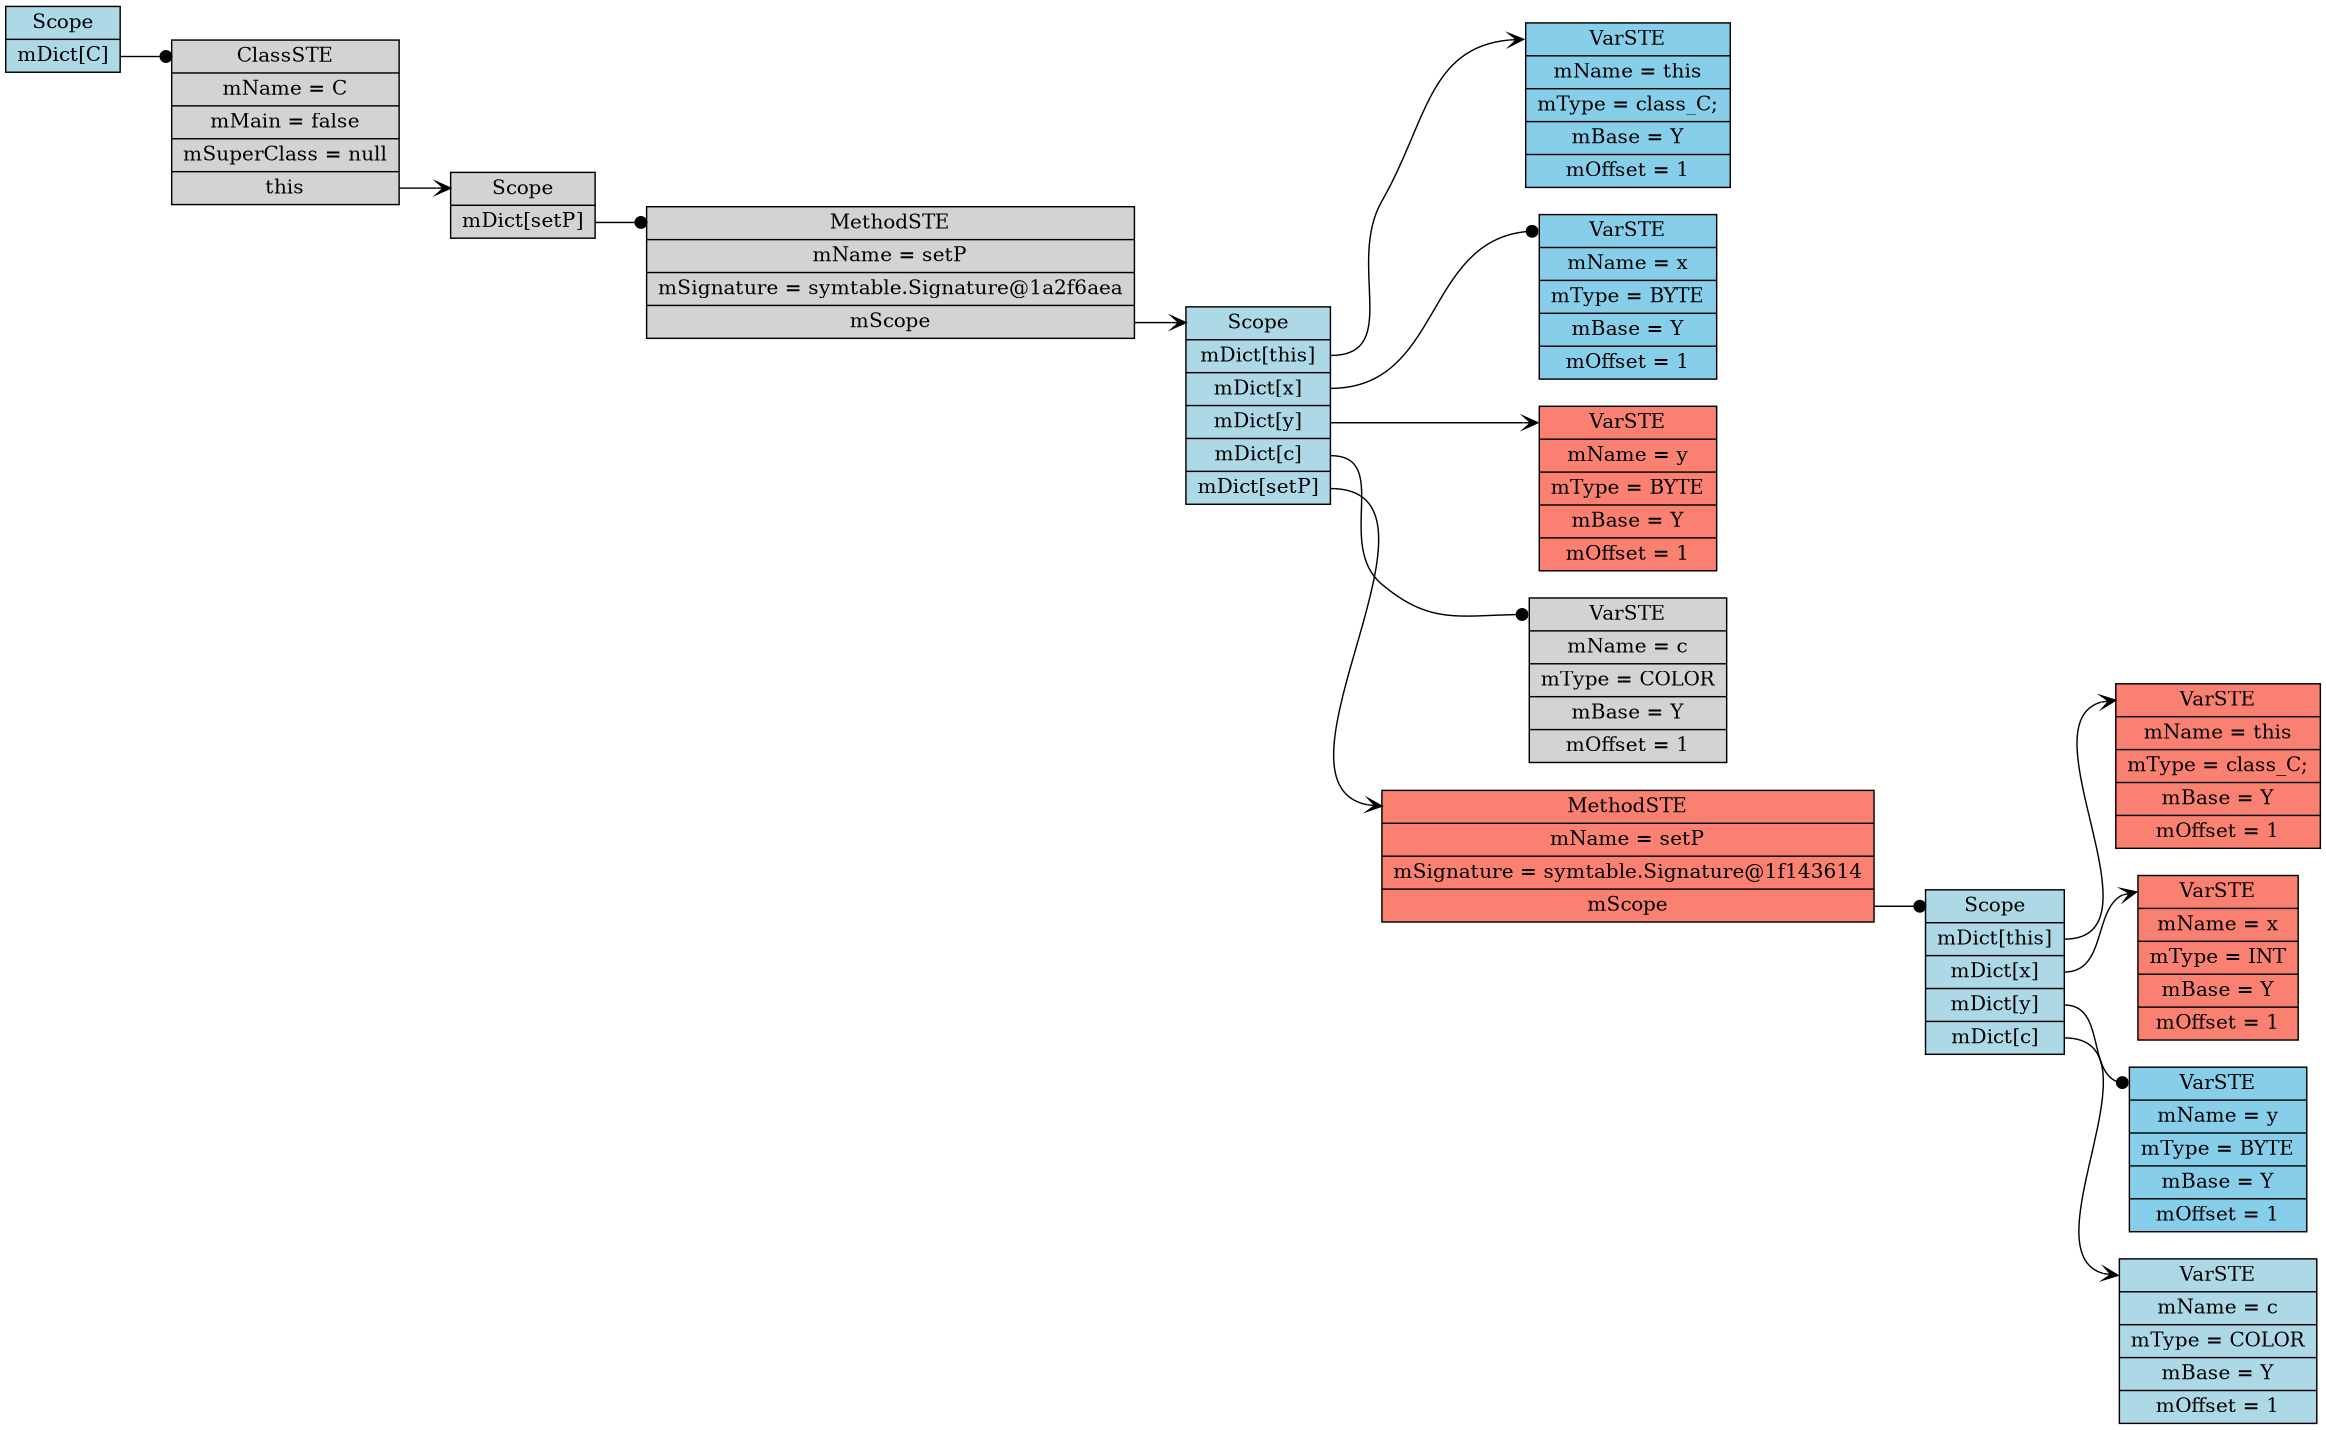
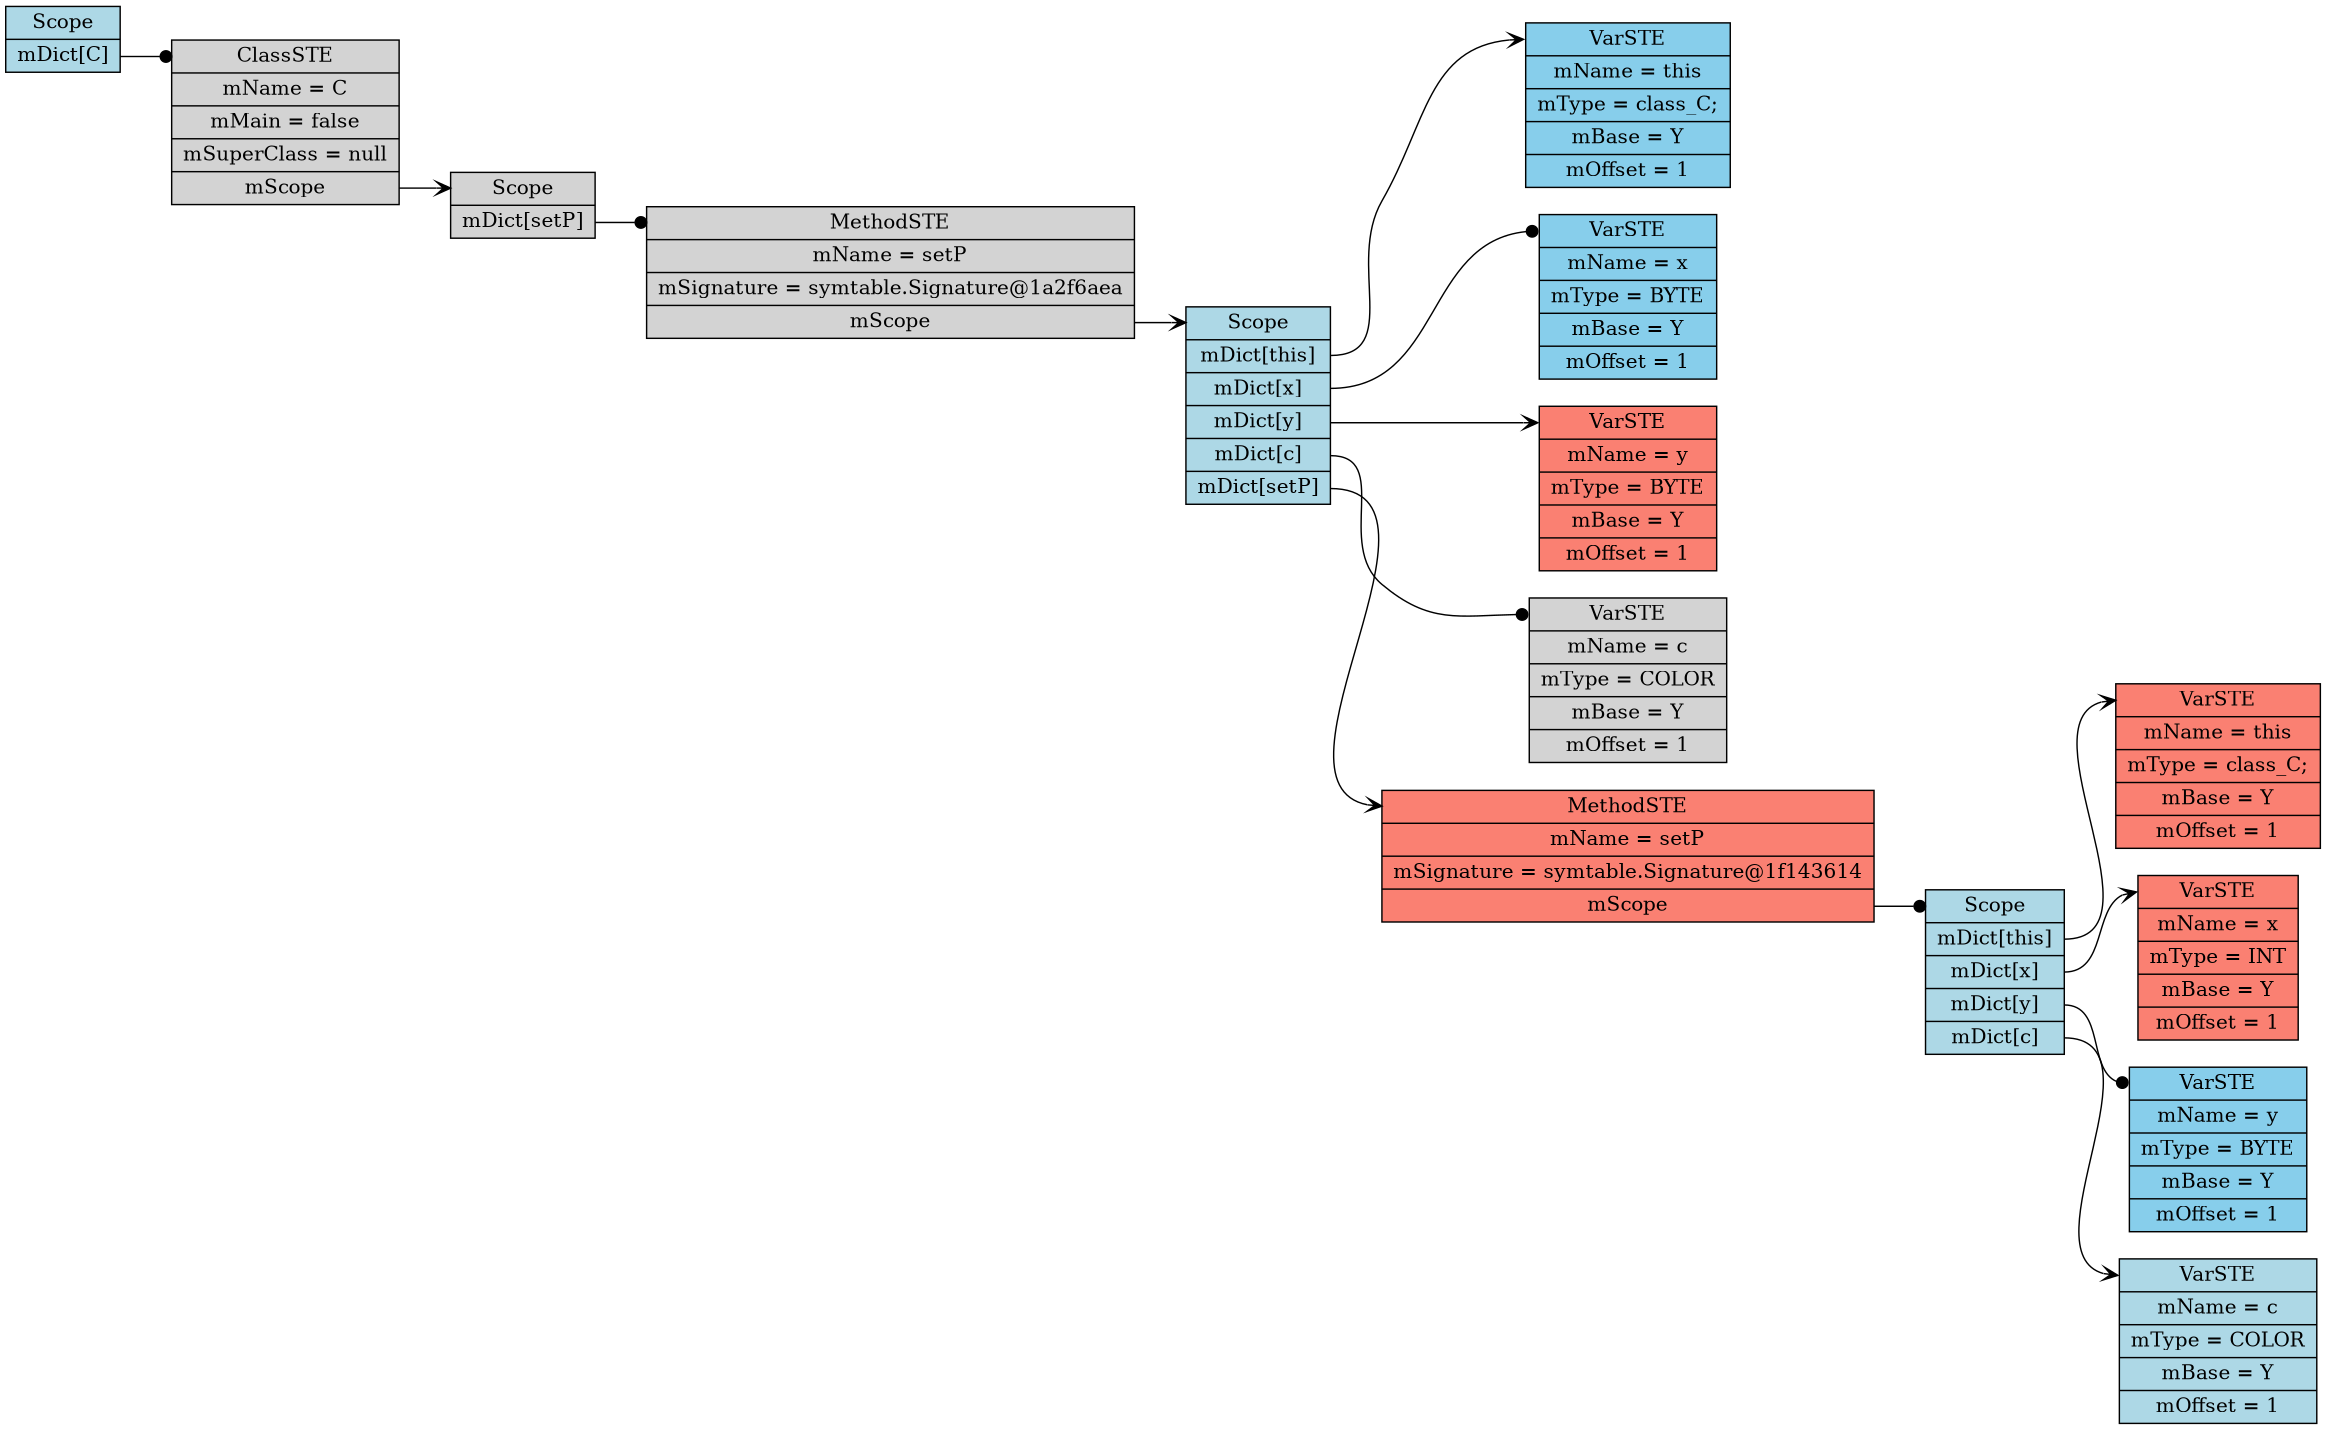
(285, 187) -> (285, 187)
